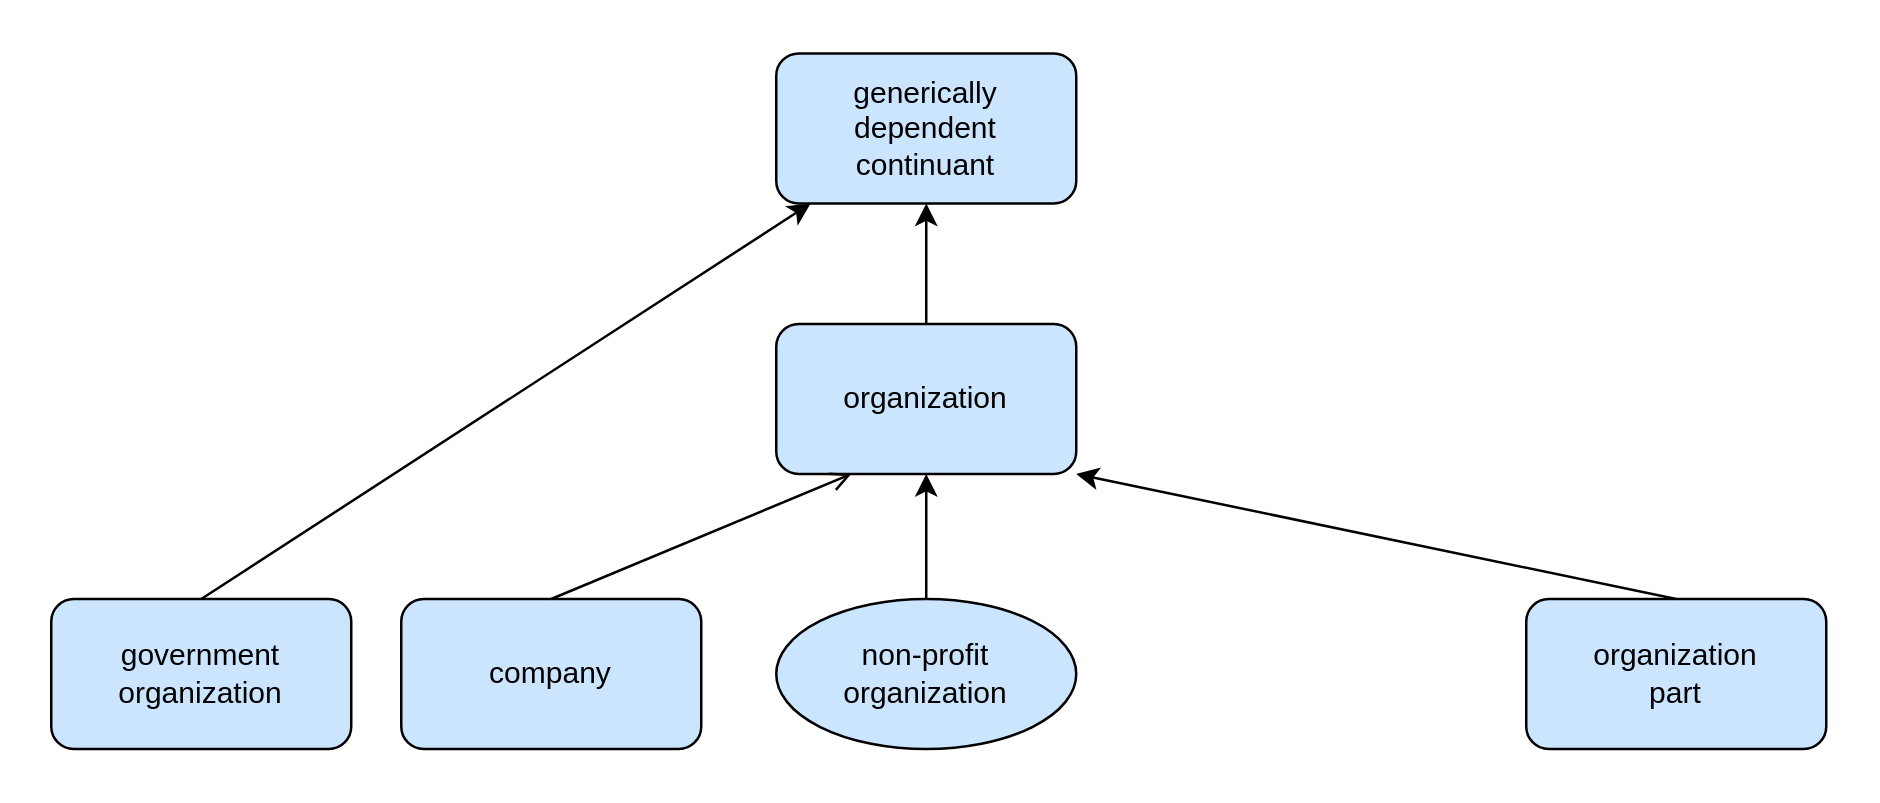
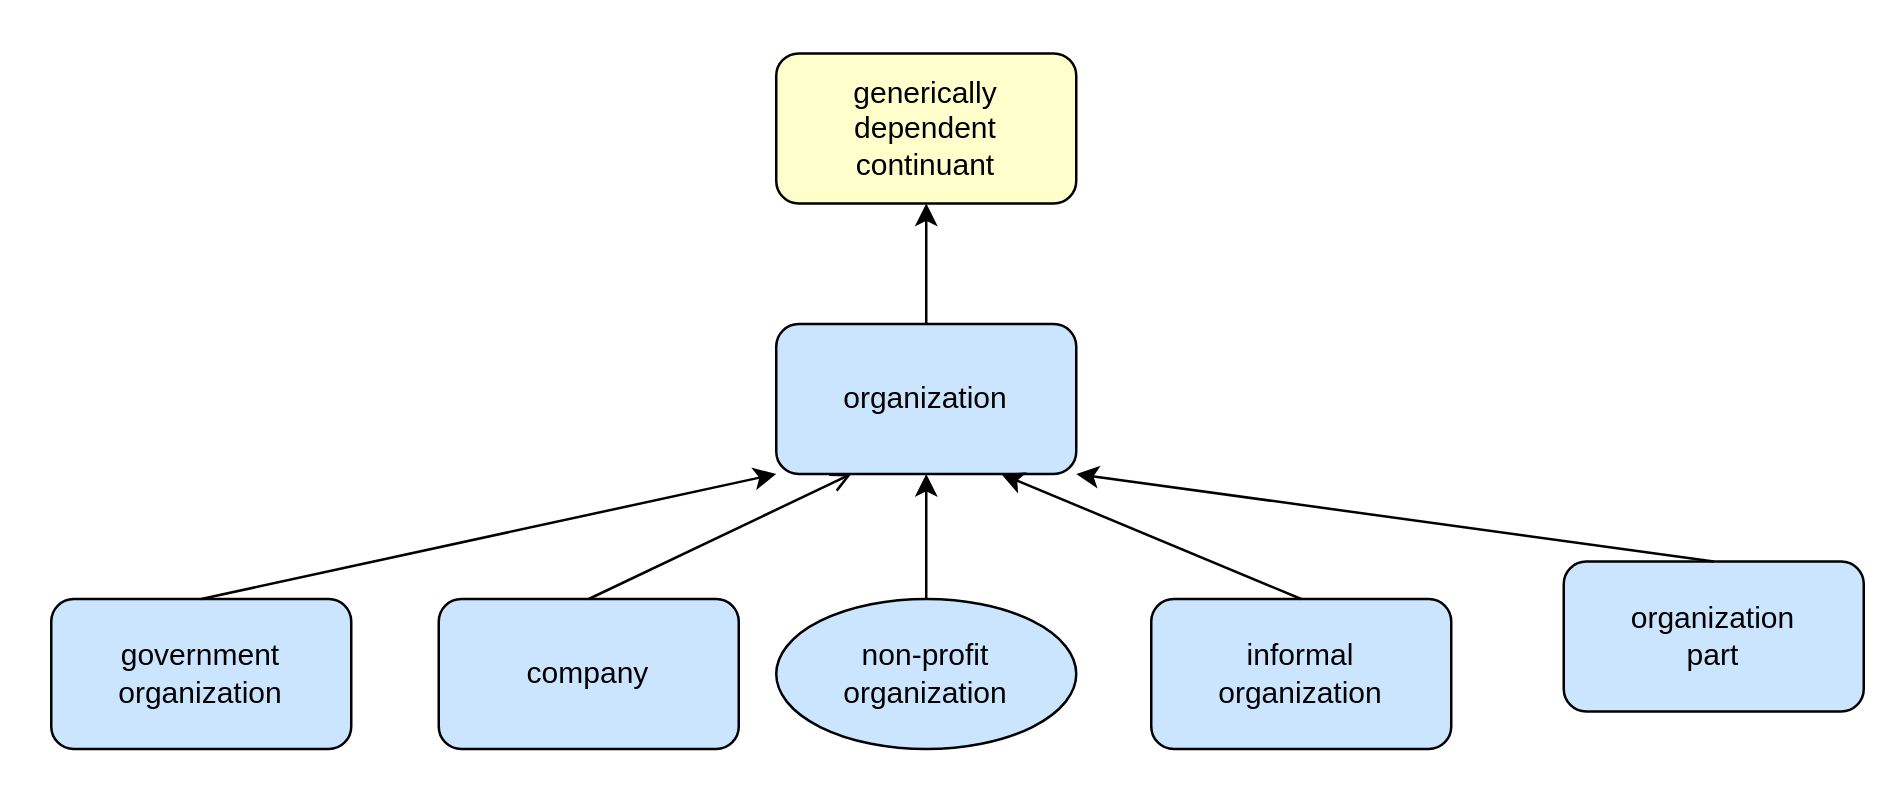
(926, 128) -> (926, 128)
(499, 405) -> (482, 538)
none -> (1159, 540)
(551, 674) -> (589, 674)
none -> (1301, 674)
(1676, 674) -> (1714, 636)
